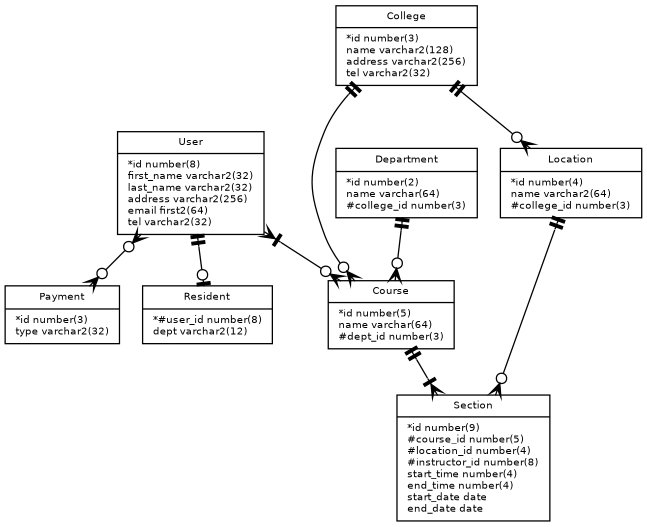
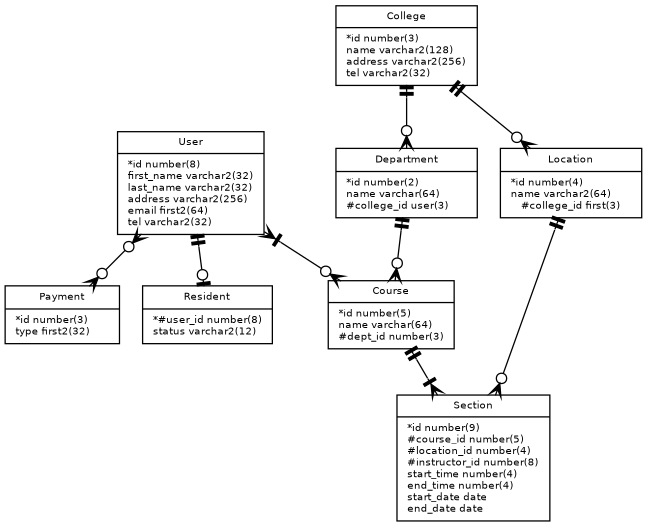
(312, 177) -> (407, 112)
(407, 206) -> (398, 206)
(571, 206) -> (571, 206)
(62, 331) -> (53, 331)
(200, 331) -> (205, 331)
